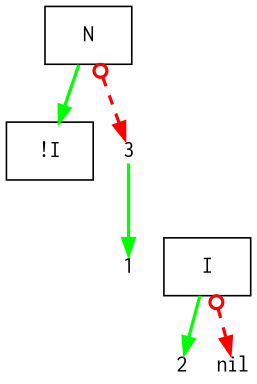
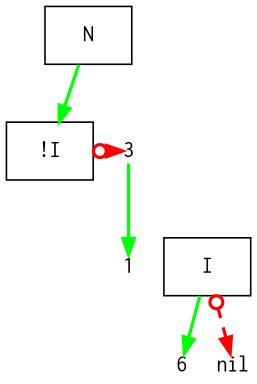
(111, 100) -> (107, 151)
(182, 366) -> (182, 366)
